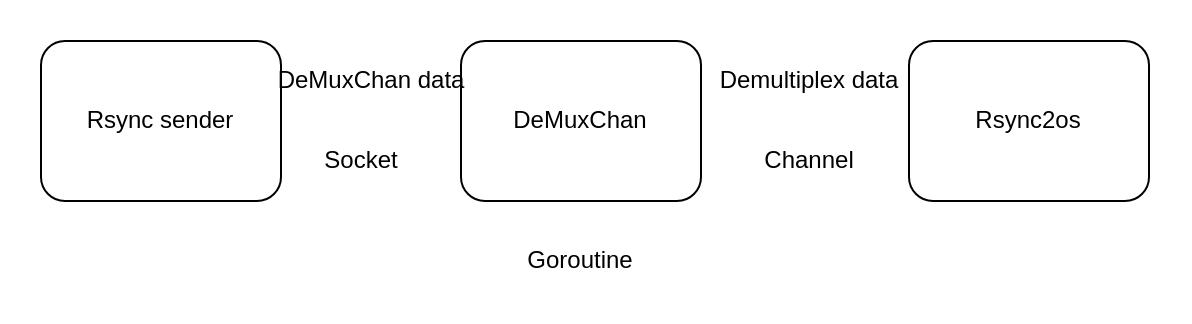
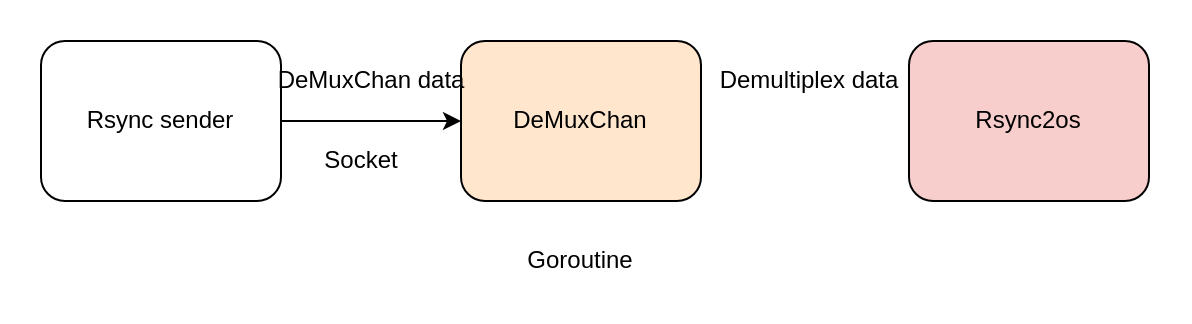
none -> (364, 121)
(581, 121) -> (581, 121)
(1029, 121) -> (1029, 121)
(809, 161) -> none
